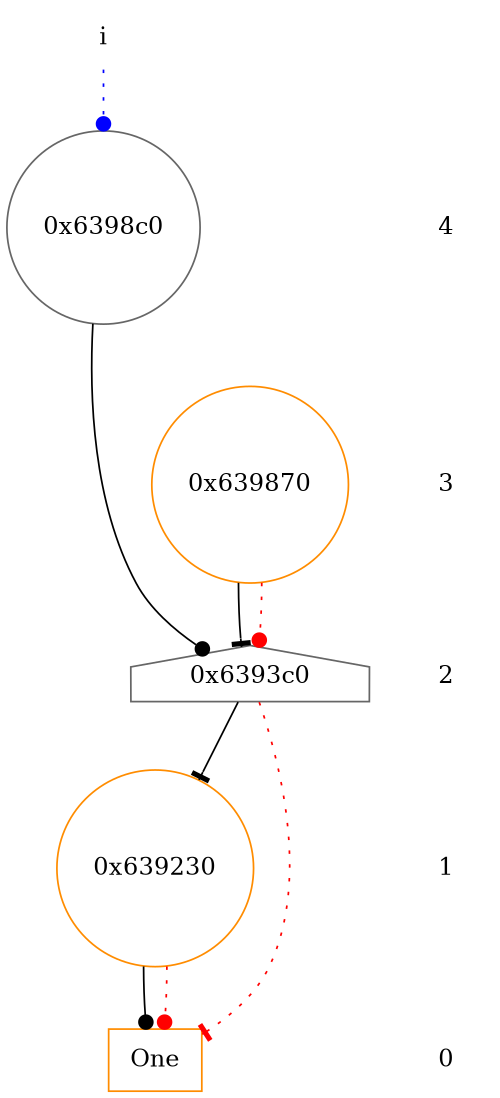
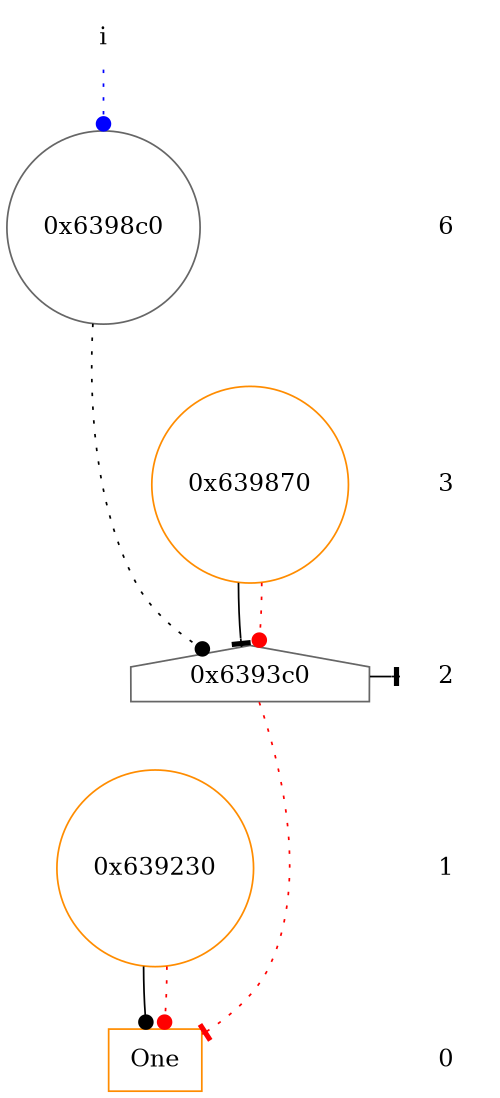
(447, 228) -> (447, 228)
(106, 499) -> (106, 499)
(221, 737) -> (380, 677)
